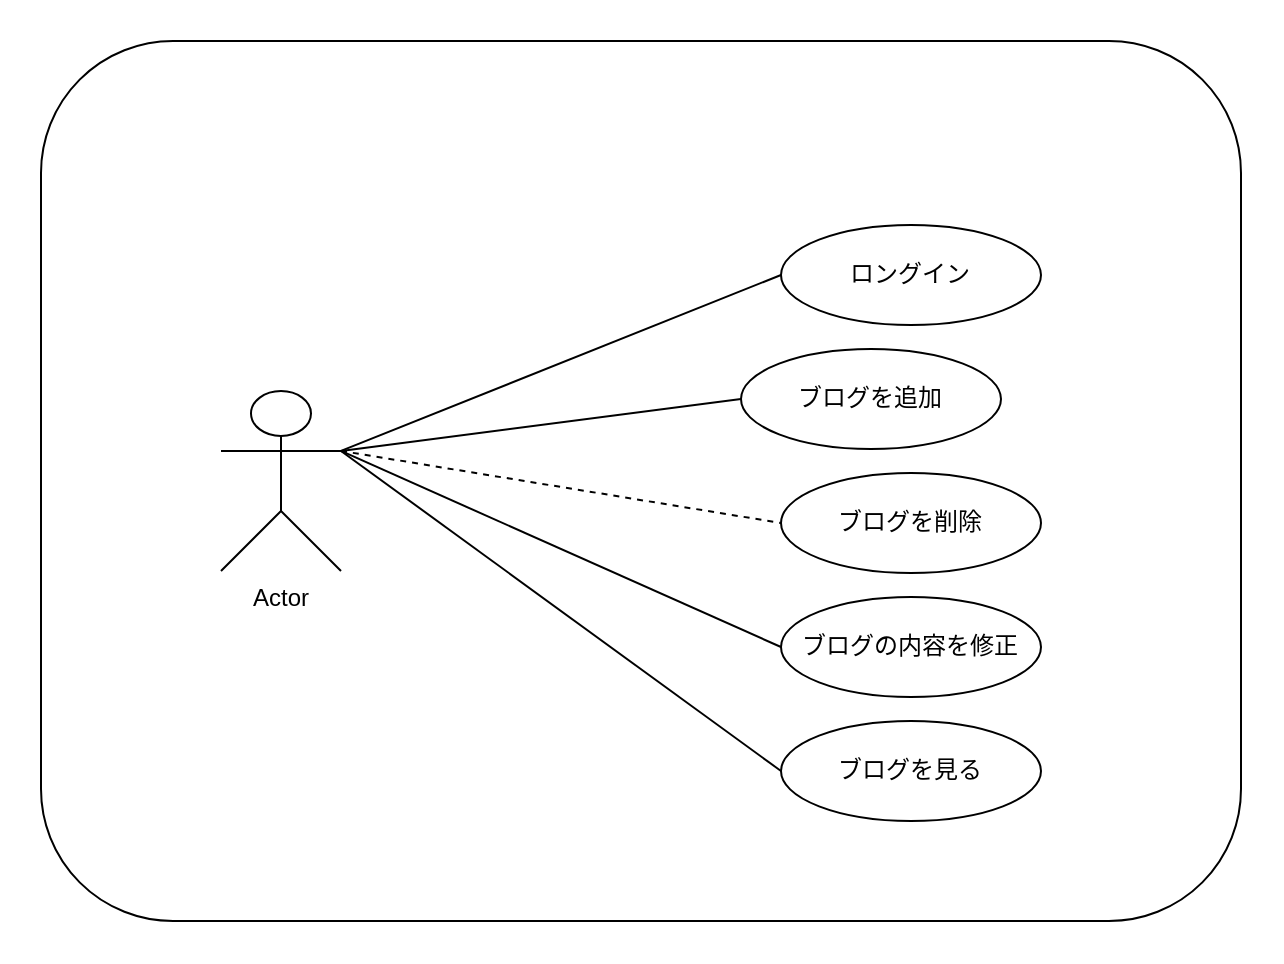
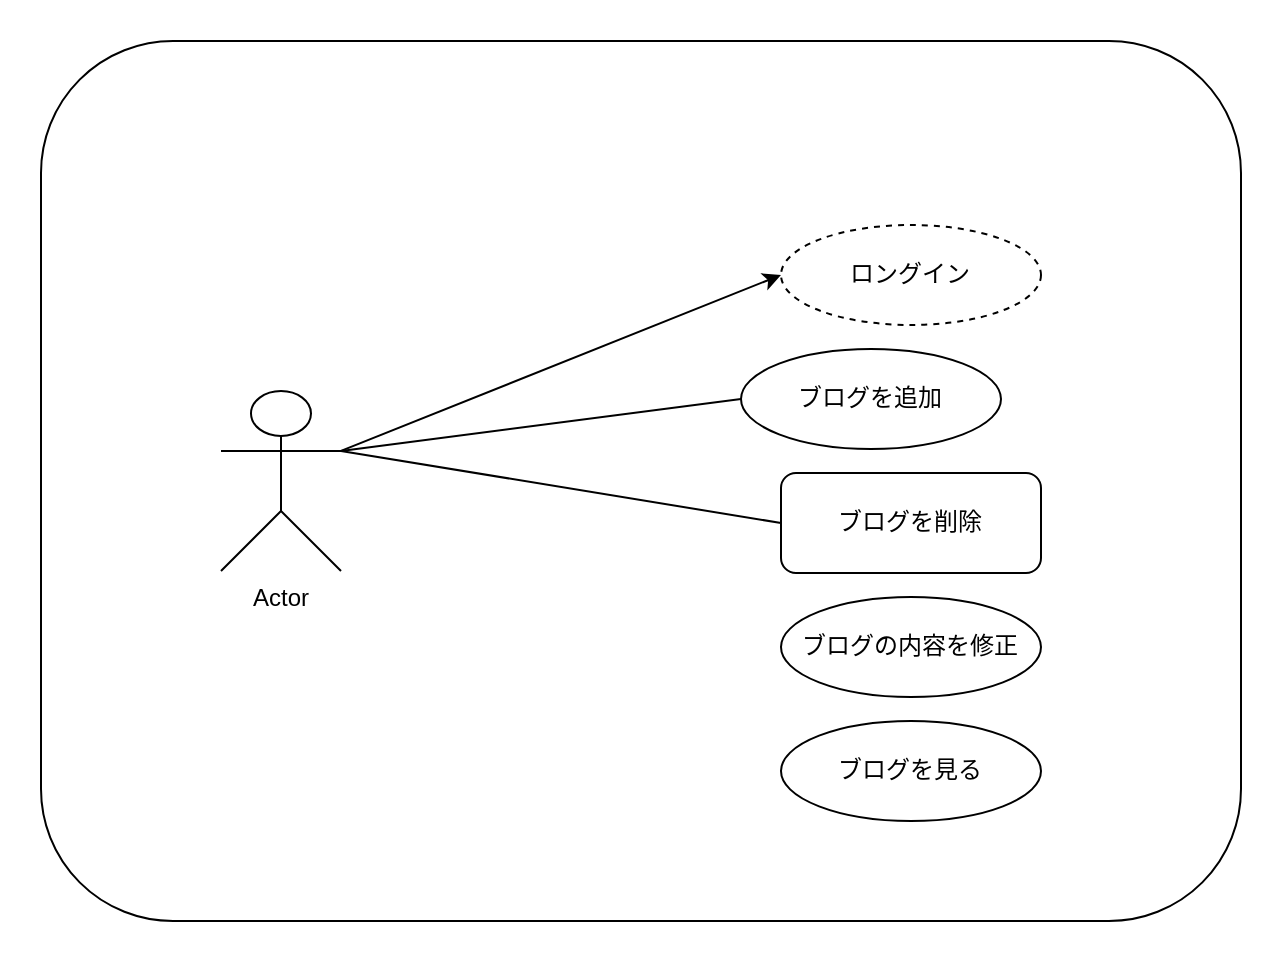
(911, 275) -> (911, 275)
(774, 278) -> (767, 280)
(566, 488) -> (566, 488)
(911, 523) -> (911, 523)
(568, 552) -> none
(566, 615) -> none
